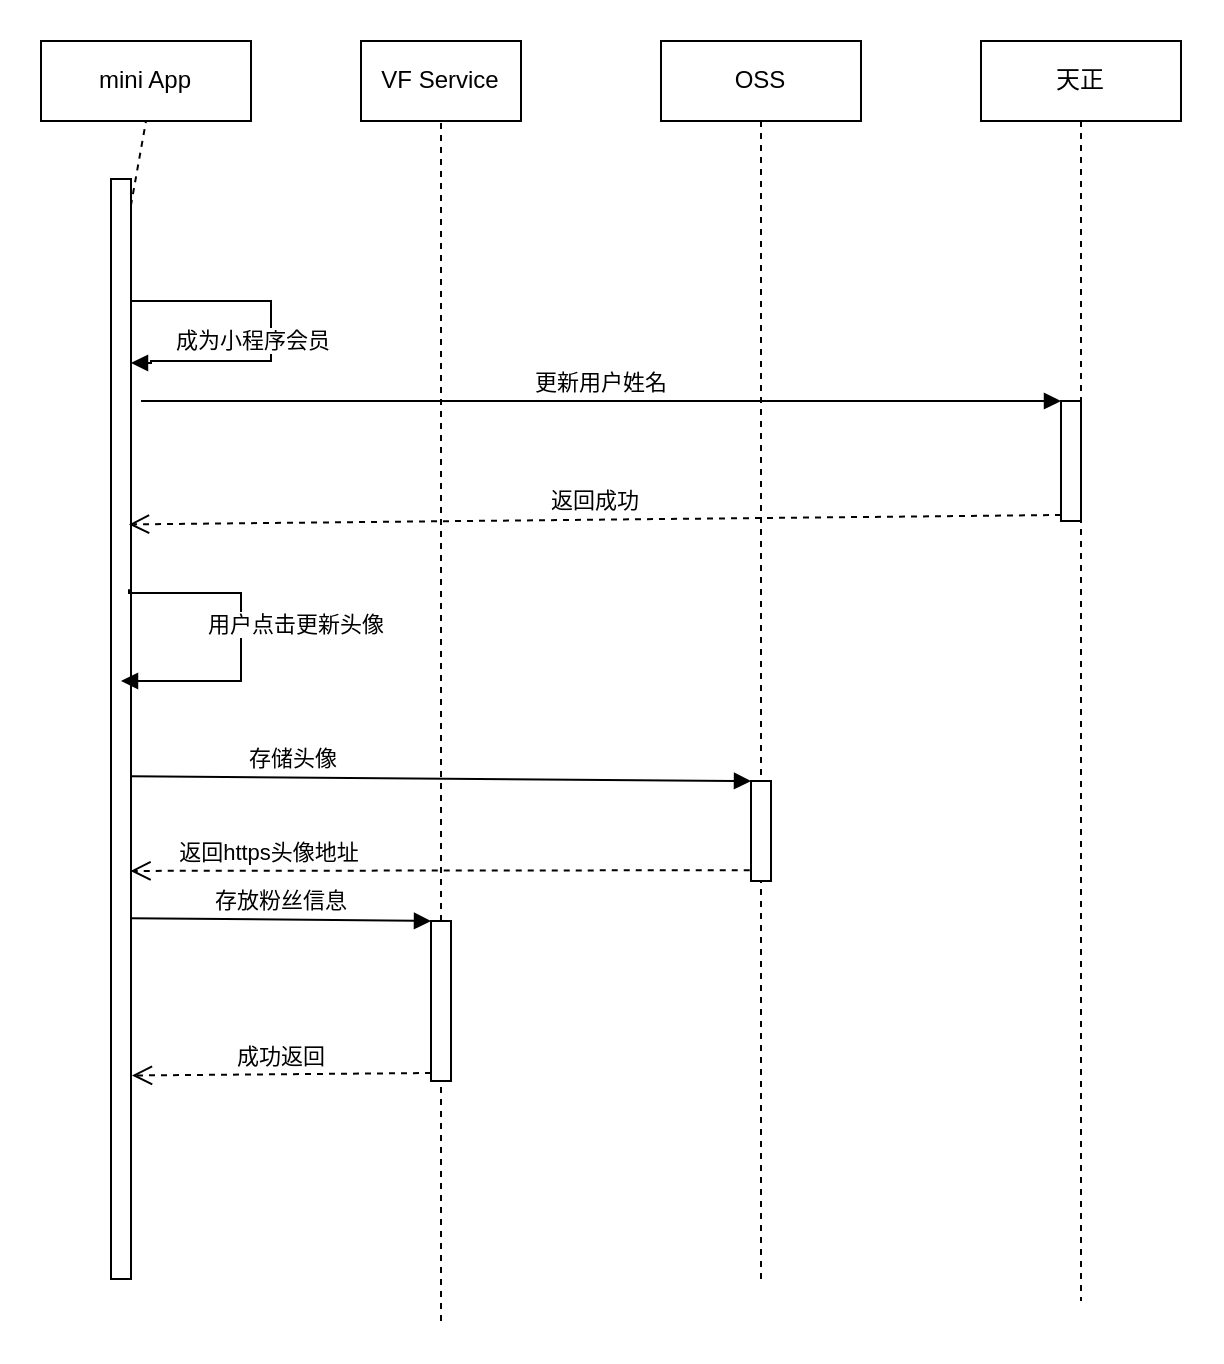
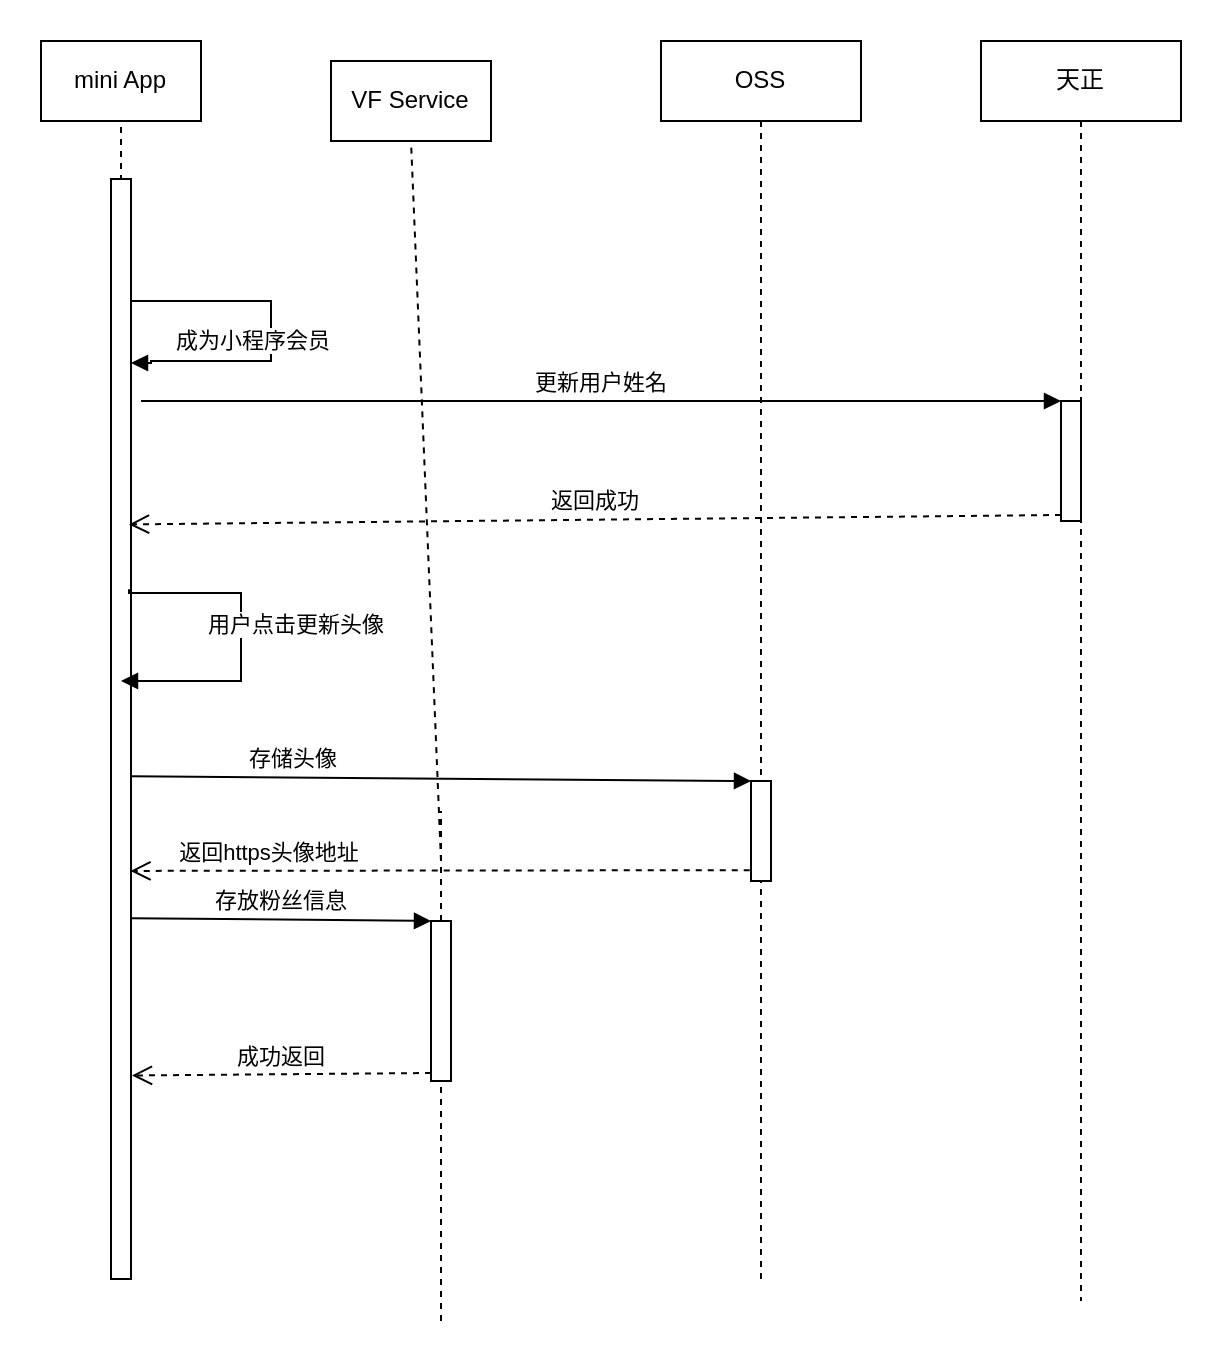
(146, 81) -> (121, 81)
(441, 81) -> (411, 101)
